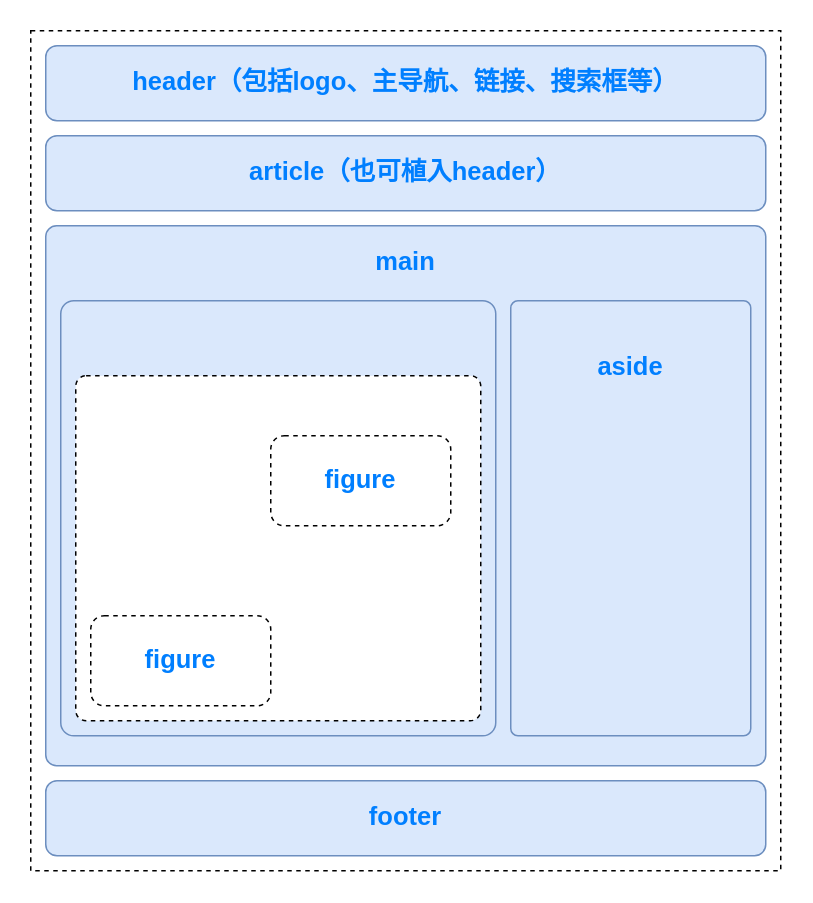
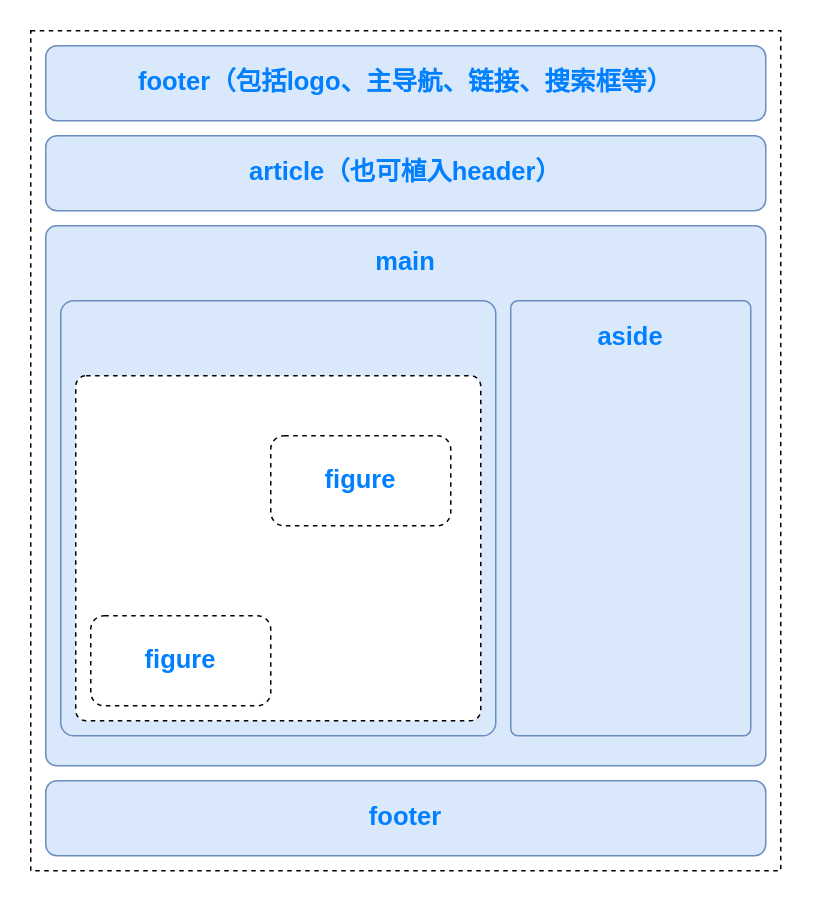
(406, 83) -> (406, 83)
(631, 368) -> (631, 338)
